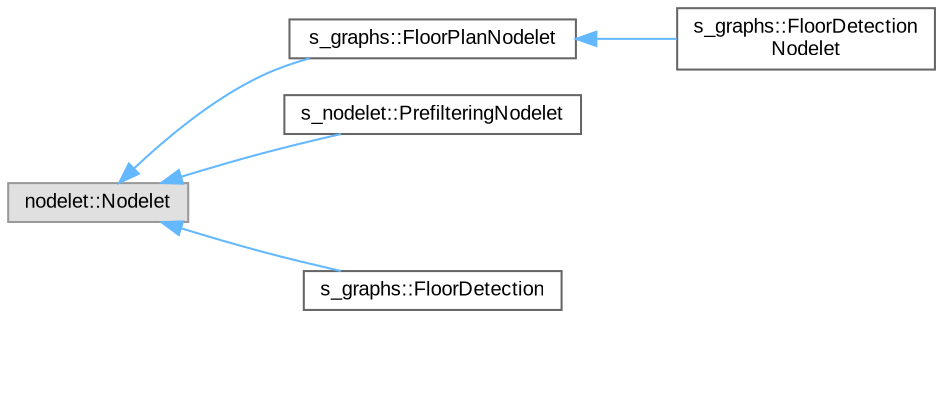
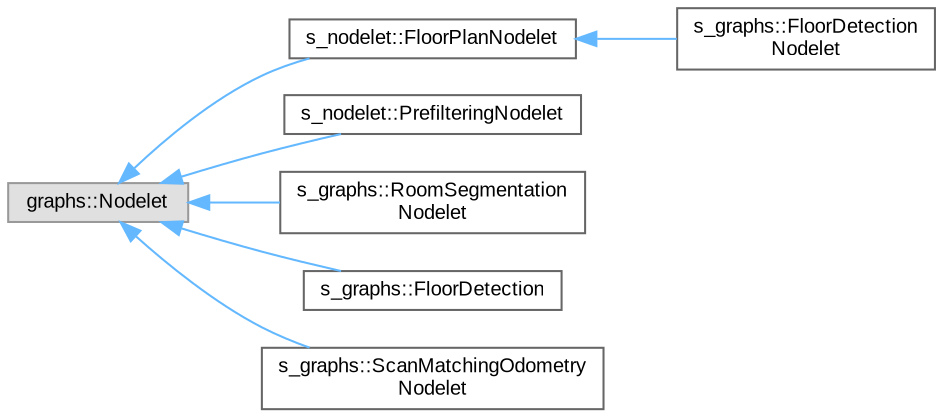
(433, 39) -> (433, 39)
(98, 203) -> (98, 203)
none -> (433, 203)
none -> (433, 378)
